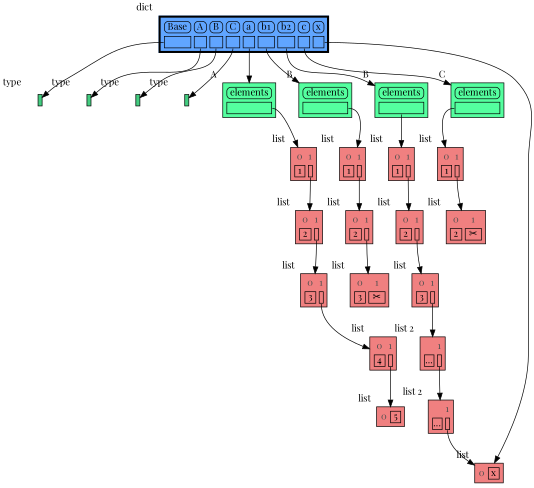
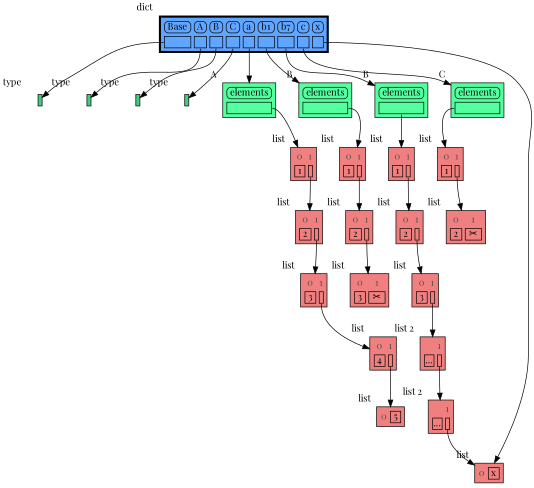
(286, 27) -> (286, 27)
